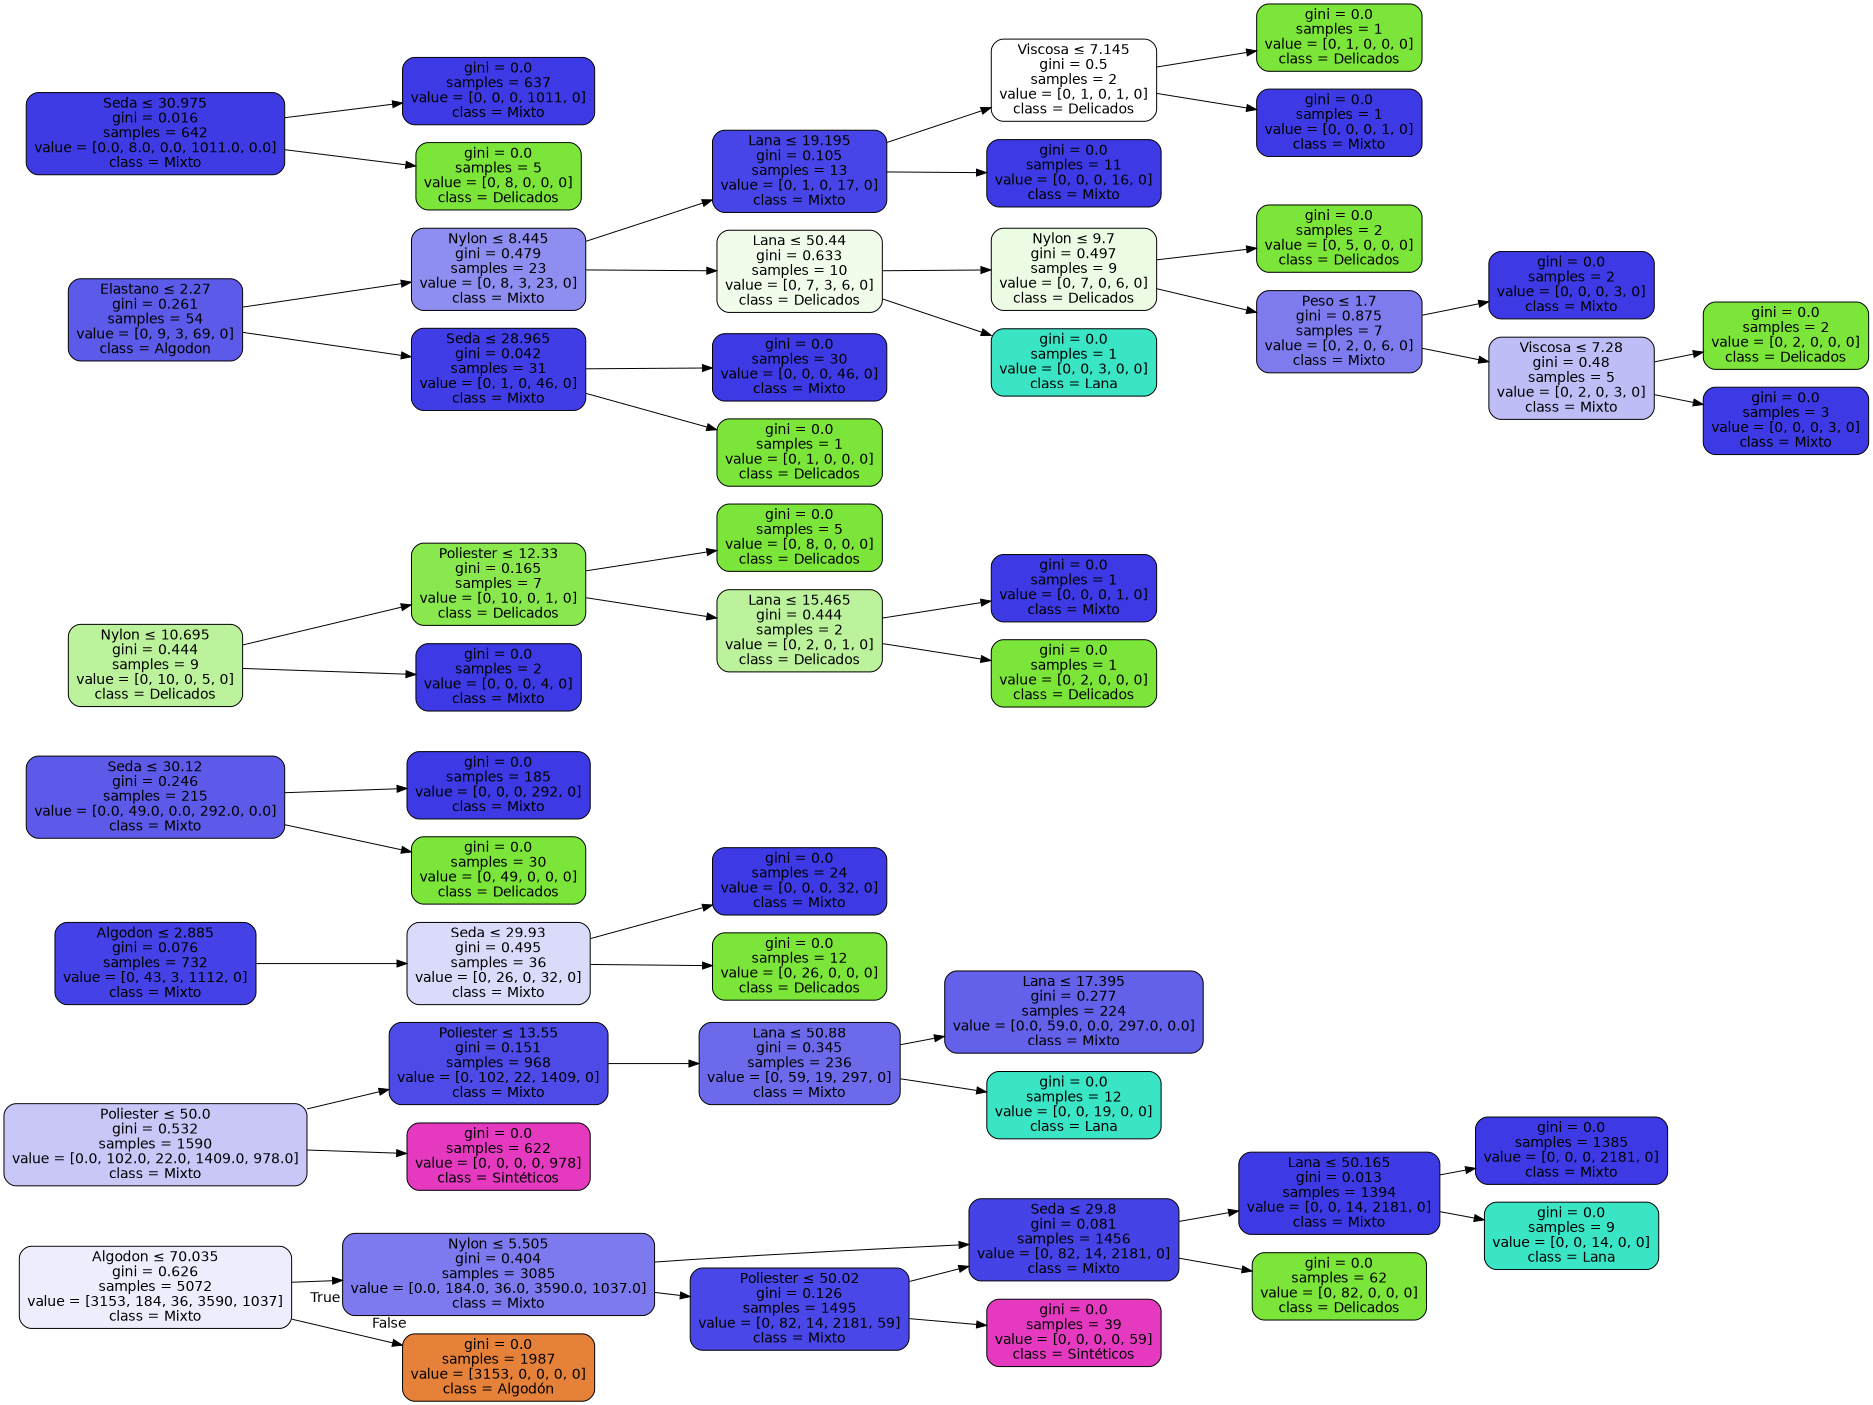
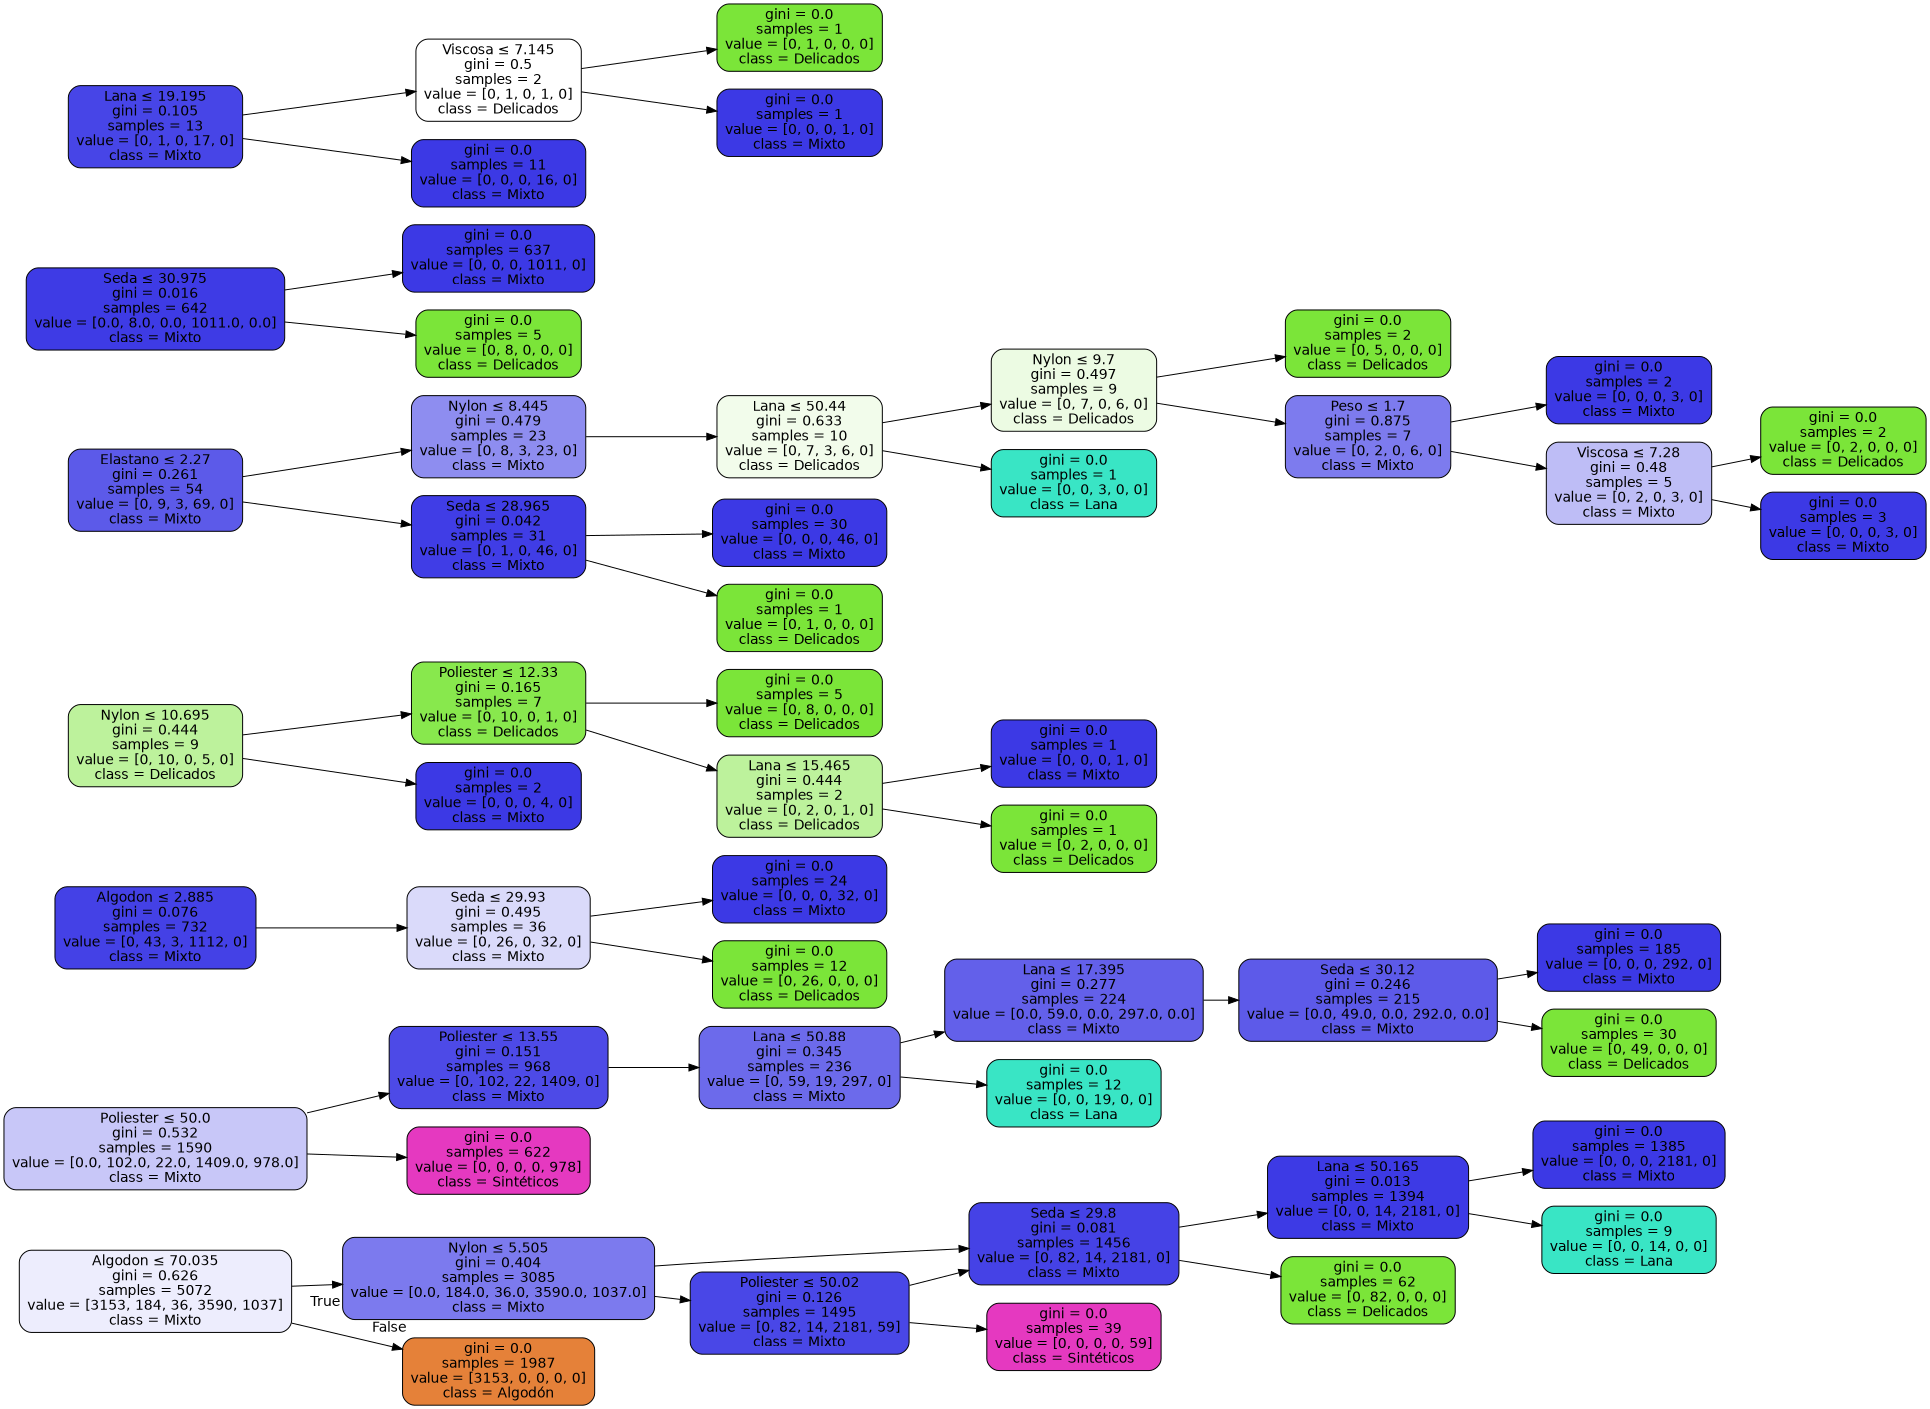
(644, 222) -> none
(155, 349) -> (155, 519)
none -> (1216, 1000)
